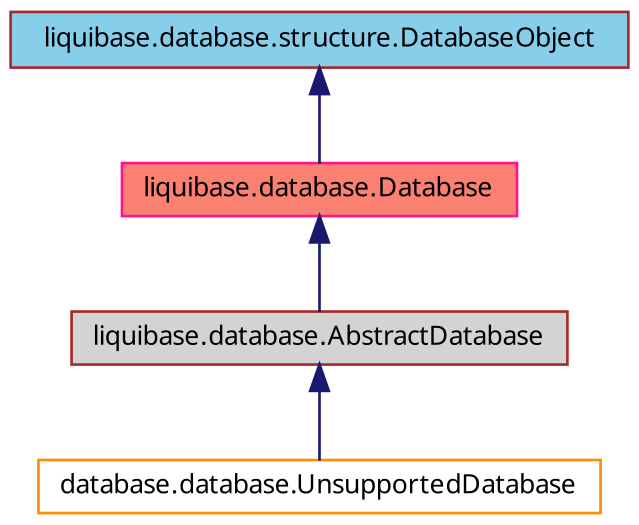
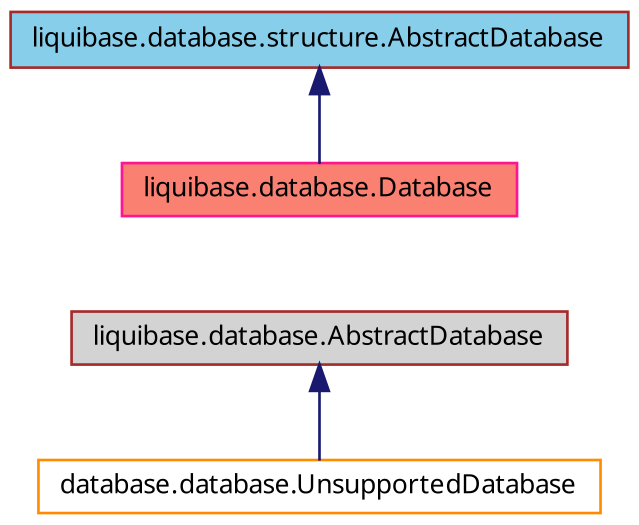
(319, 40) -> (319, 40)
(319, 278) -> none
